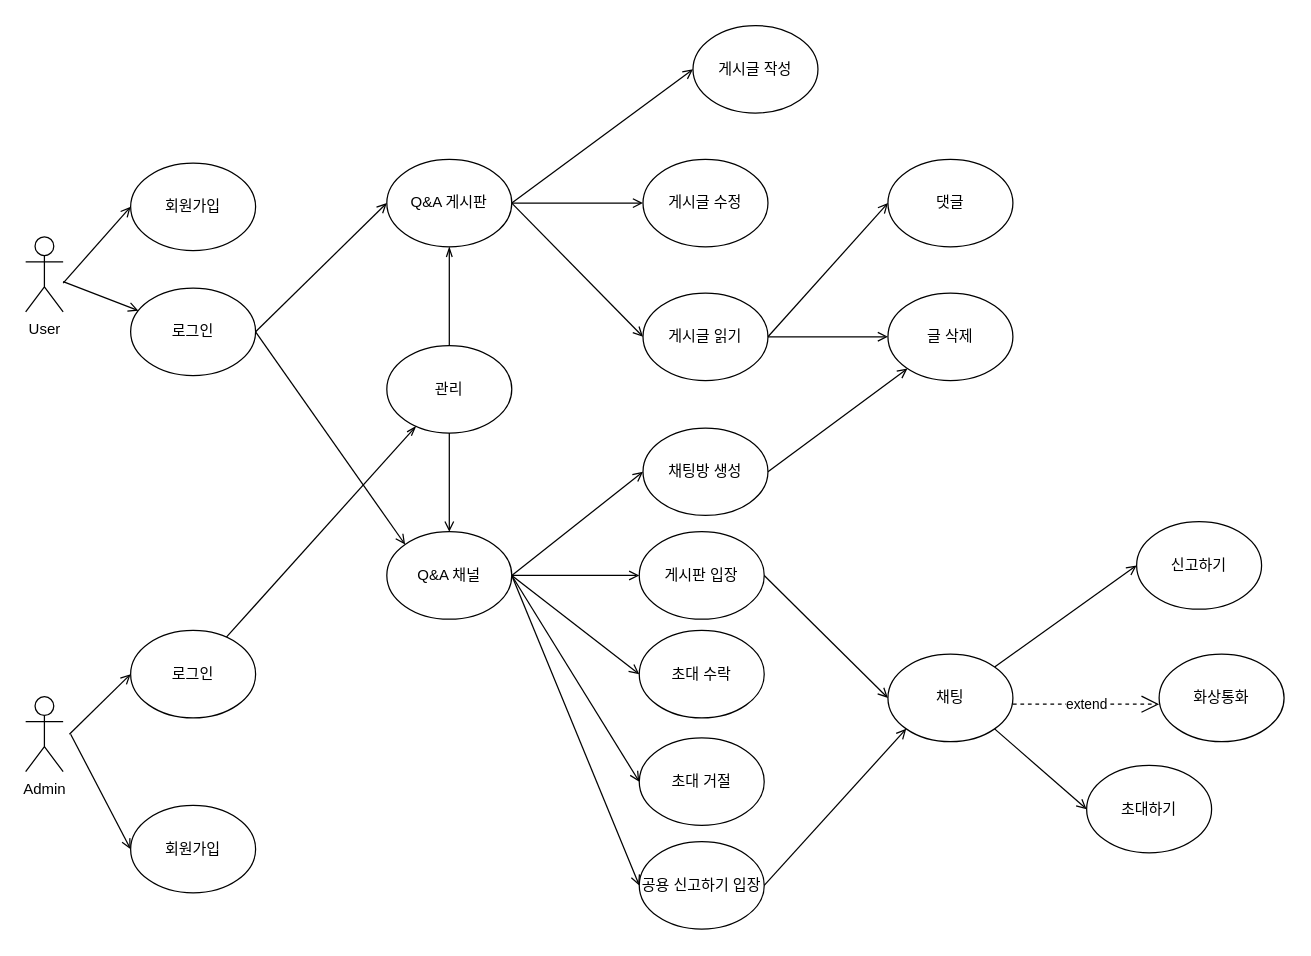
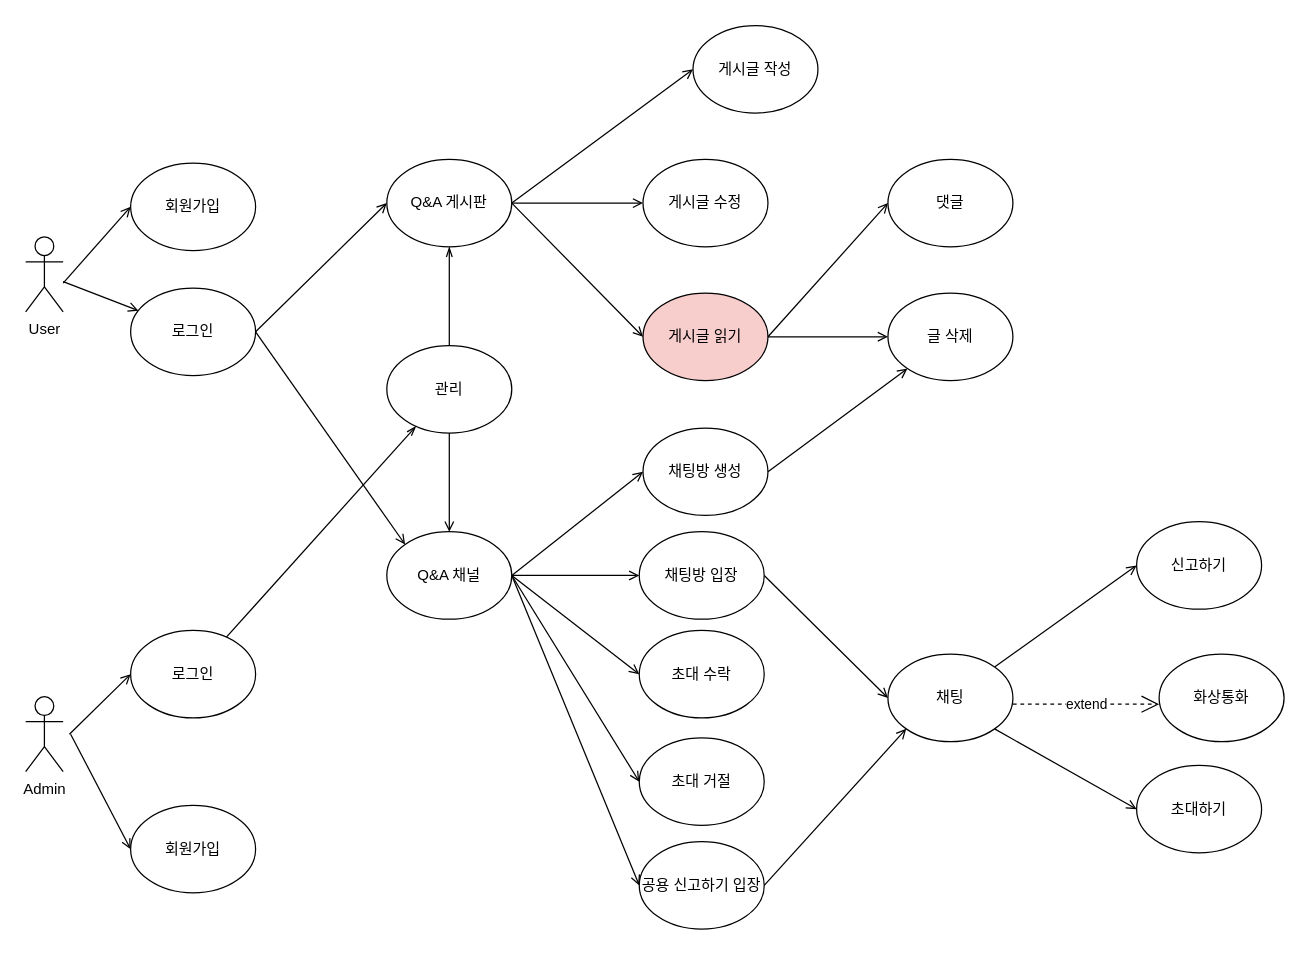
(706, 337) -> (706, 337)
(702, 576) -> (702, 576)
(1149, 809) -> (1199, 809)
